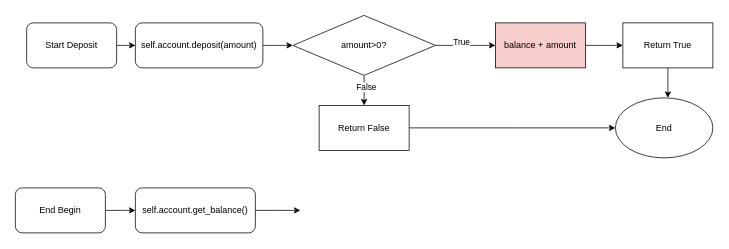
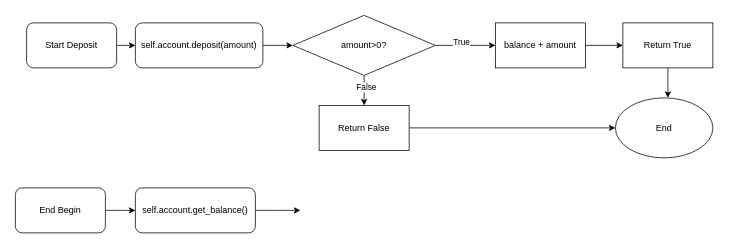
(540, 45) -> (540, 45)
